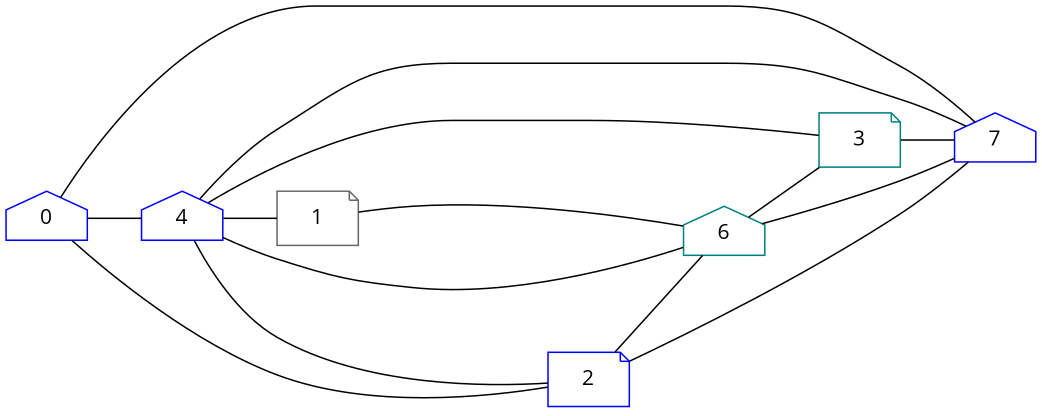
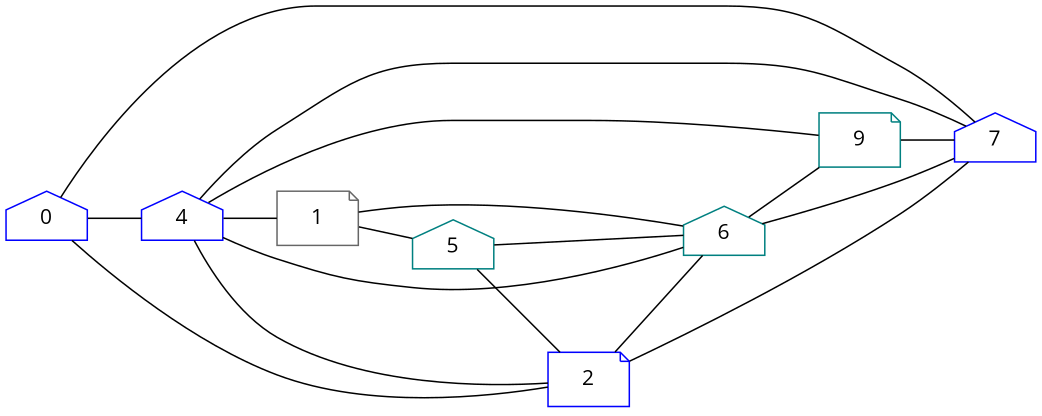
(860, 140) -> (860, 140)
none -> (453, 247)
